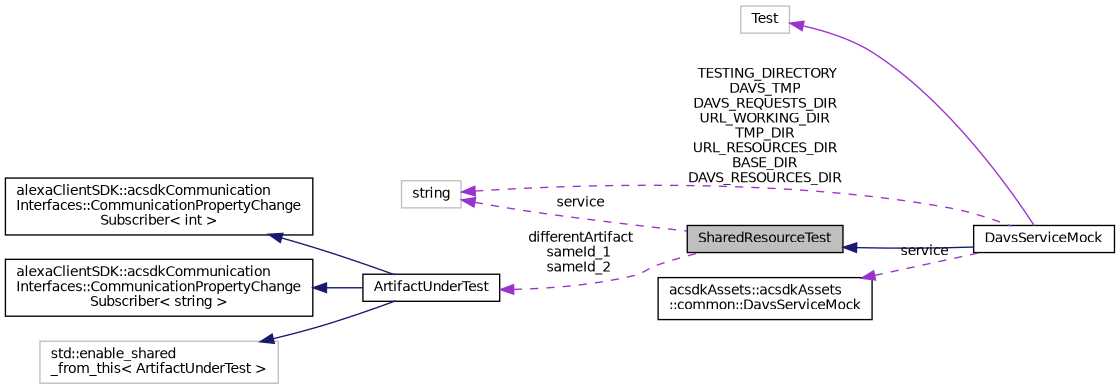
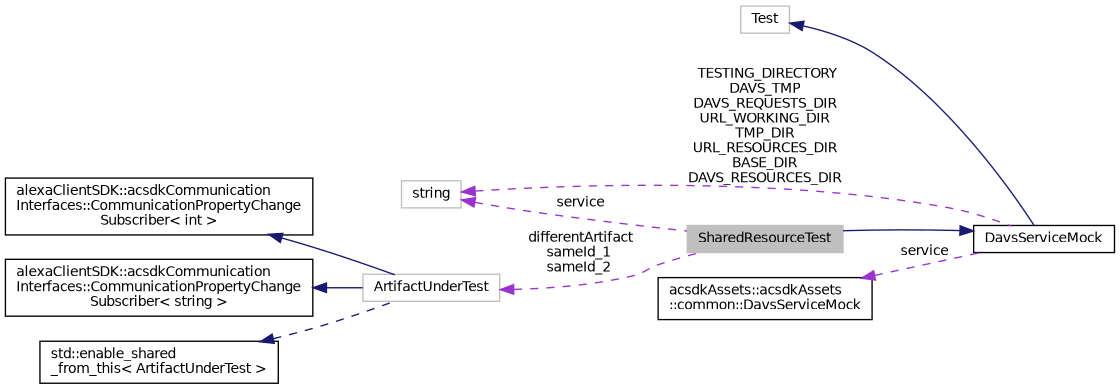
(936, 104) -> (936, 104)
(765, 239) -> (765, 239)
(915, 248) -> (901, 230)
(431, 288) -> (431, 288)
(335, 322) -> (335, 322)
(159, 362) -> (159, 362)
